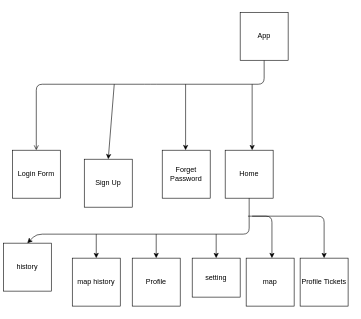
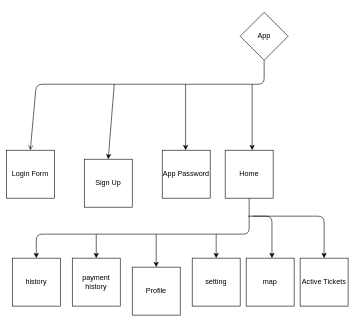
(264, 36) -> (264, 36)
(36, 174) -> (30, 174)
(186, 174) -> (186, 174)
(27, 267) -> (36, 282)
(216, 278) -> (216, 282)
(96, 282) -> (96, 282)
(156, 282) -> (156, 291)
(324, 282) -> (324, 282)
